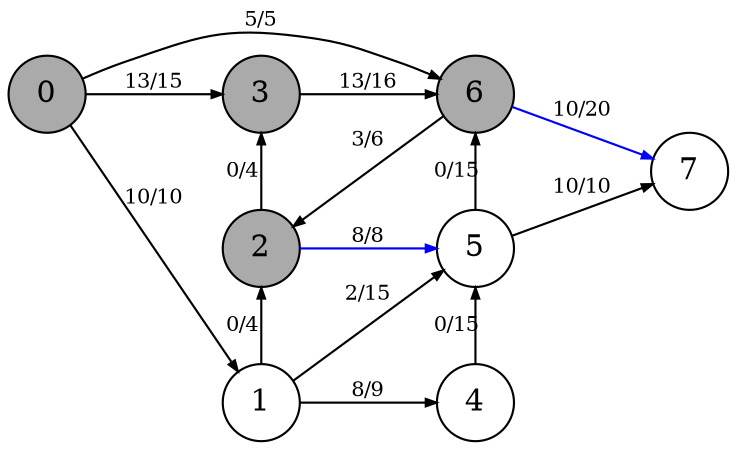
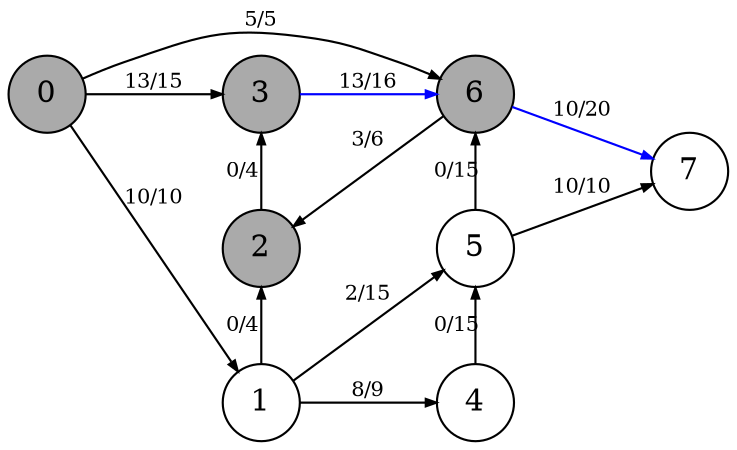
(363, 94) -> (363, 94)
(363, 248) -> none
